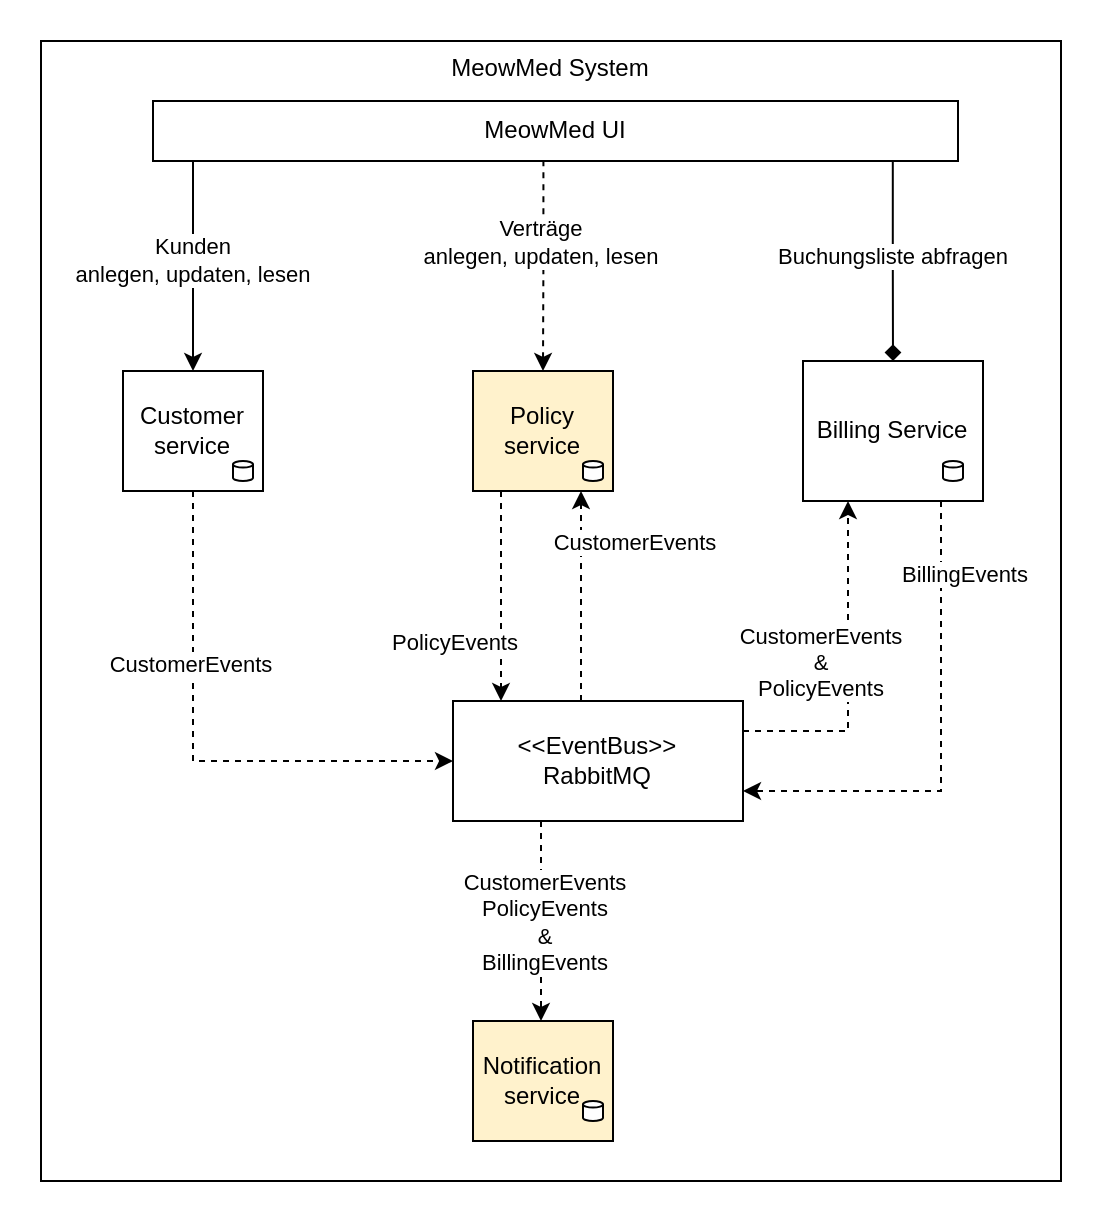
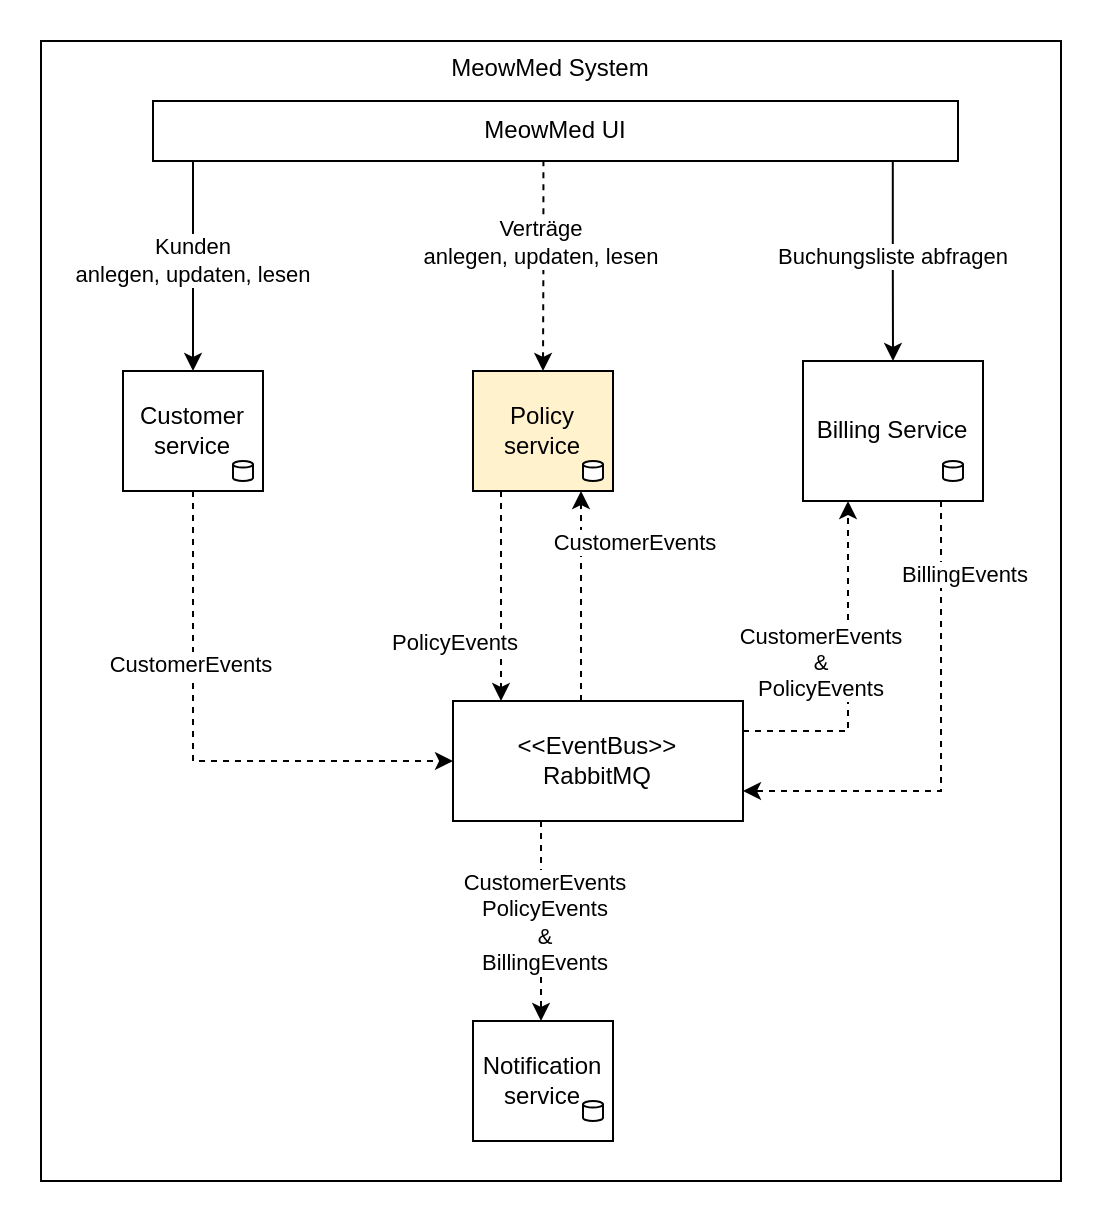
(893, 345) -> (893, 346)
(543, 1081) -> (543, 1081)
